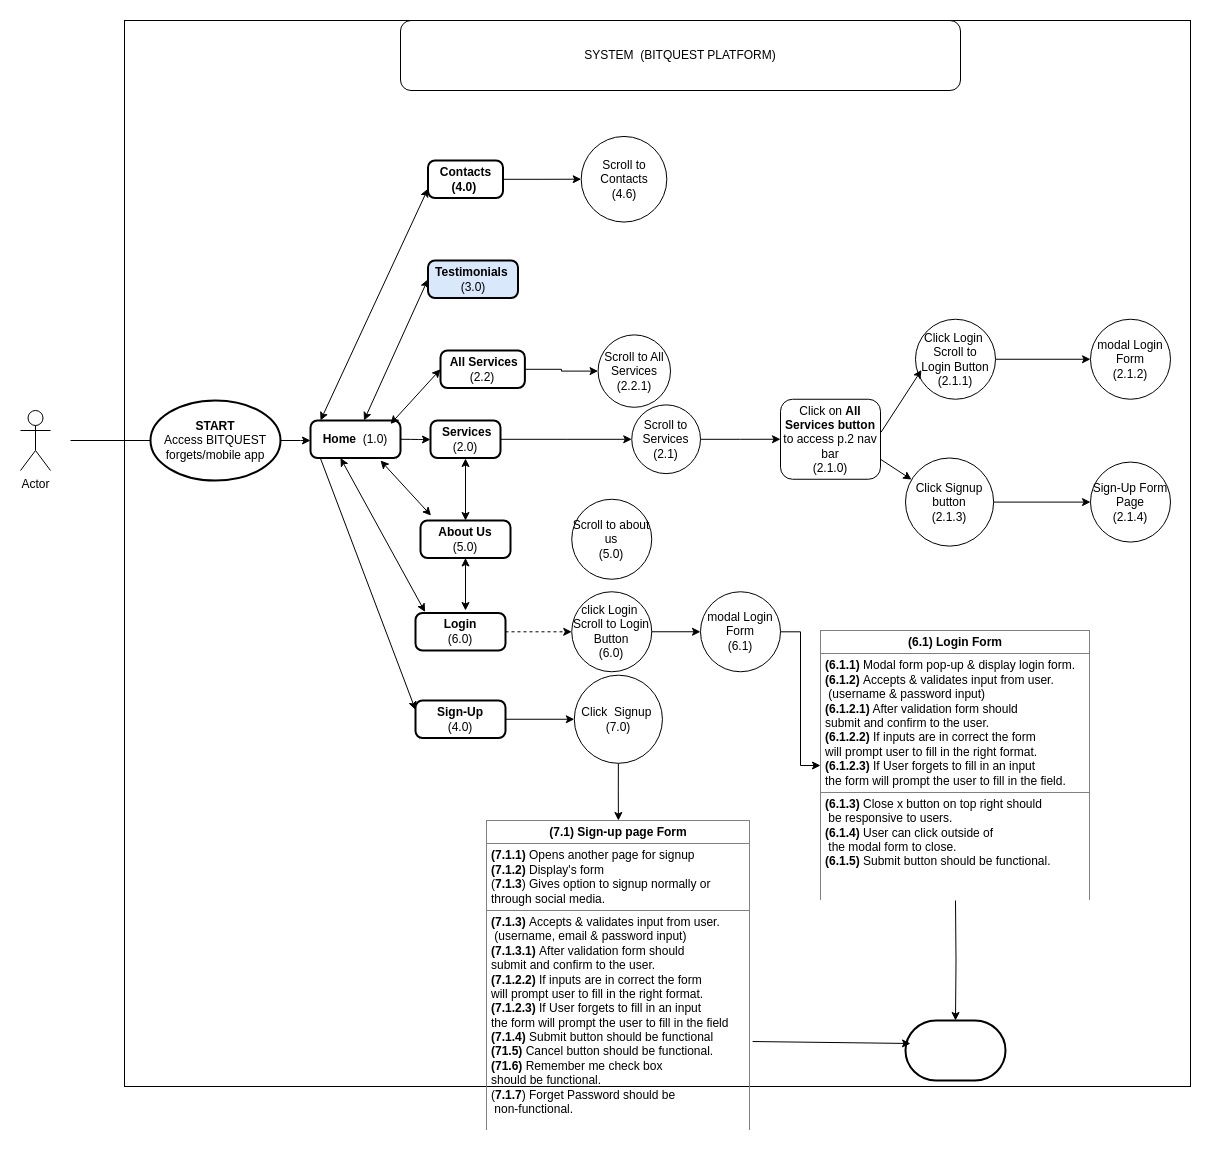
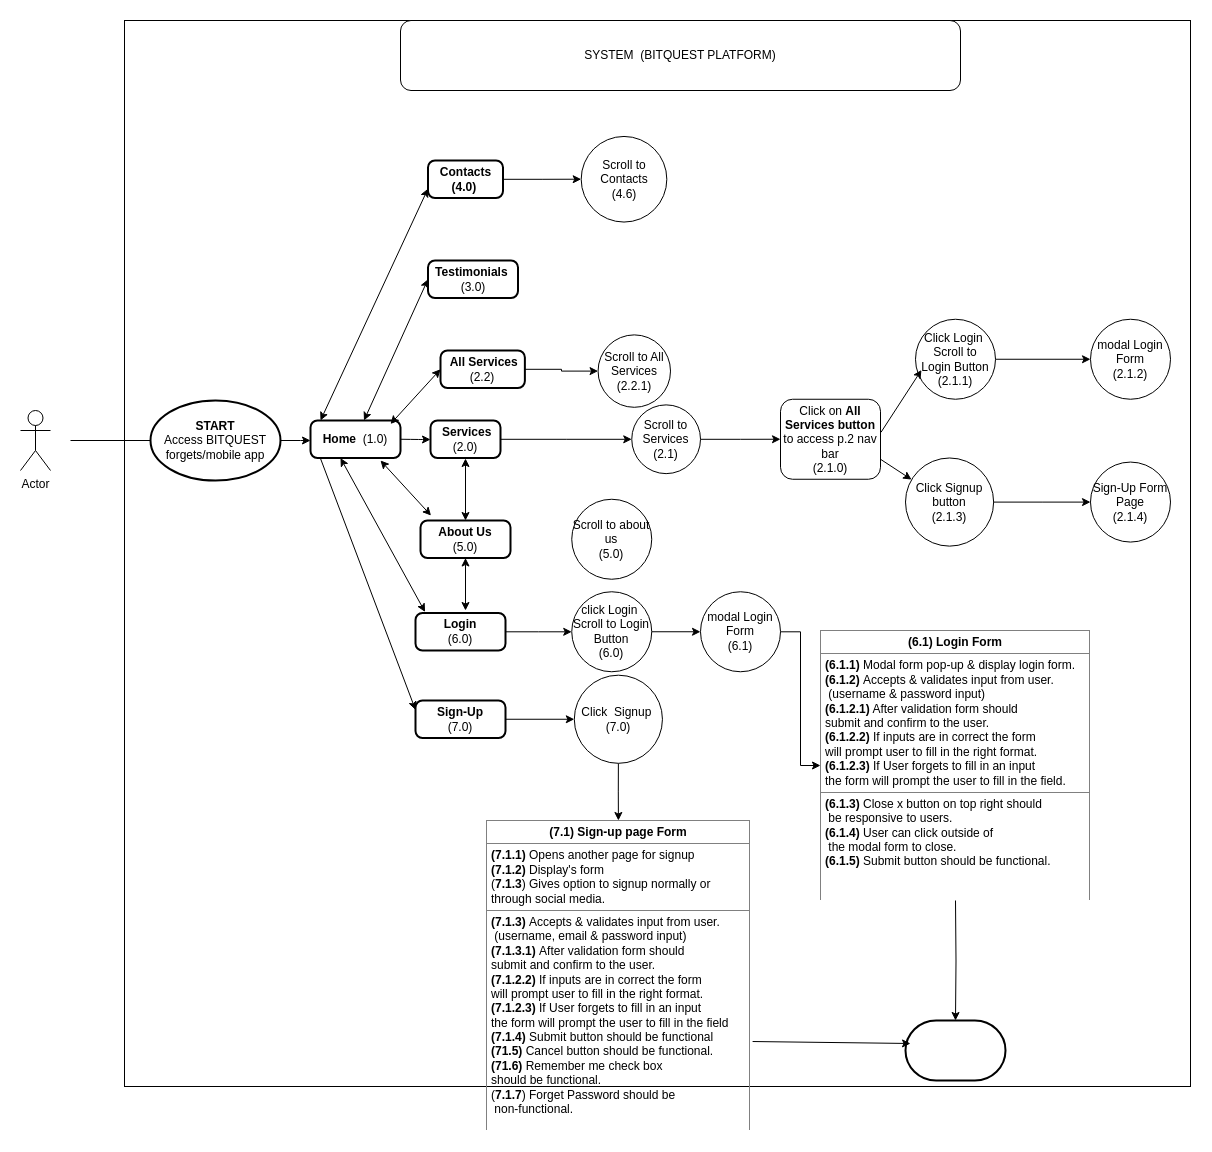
(473, 279) -> (473, 279)
(535, 632) -> (535, 632)
(461, 720) -> (461, 720)
